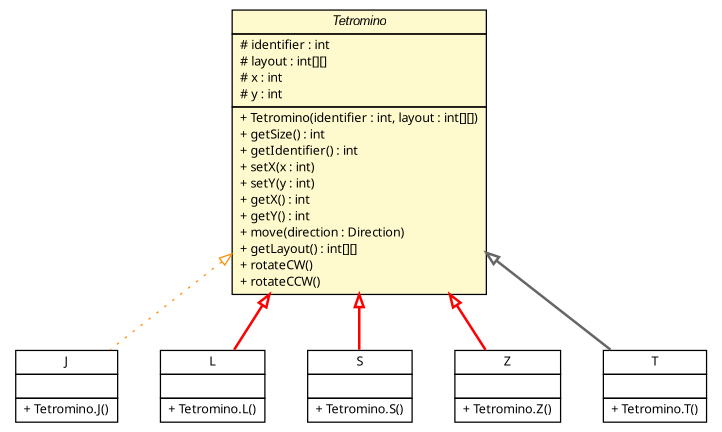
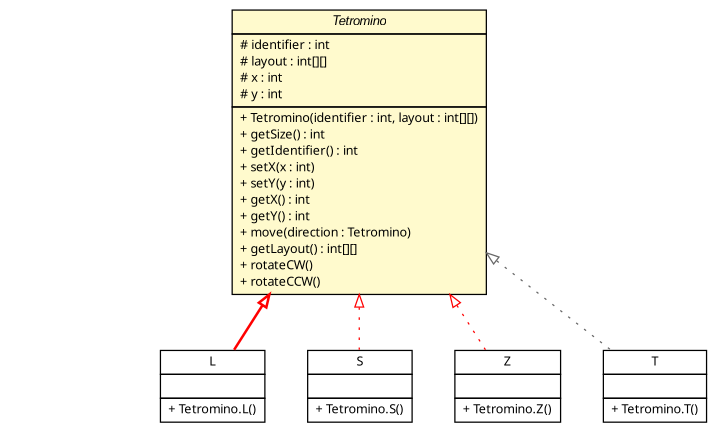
(323, 233) -> (326, 233)
(554, 305) -> (554, 305)
(471, 328) -> (471, 328)
(359, 329) -> (359, 329)
(66, 386) -> none
